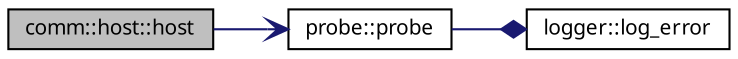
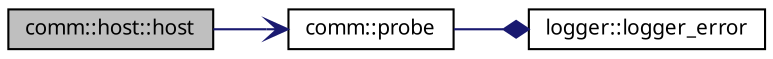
(370, 29) -> (371, 29)
(628, 29) -> (647, 29)
